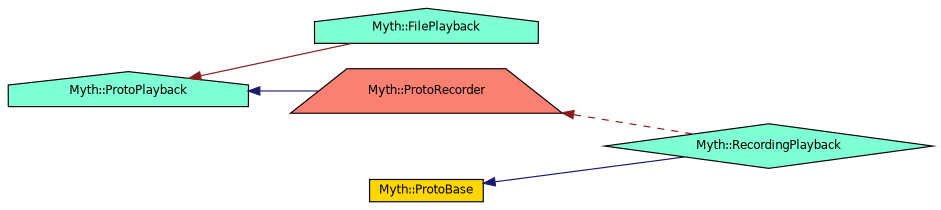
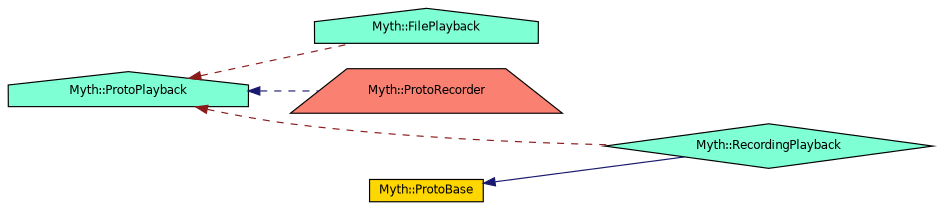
(276, 60) -> (276, 60)
(289, 91) -> (289, 91)
(633, 124) -> (409, 135)
